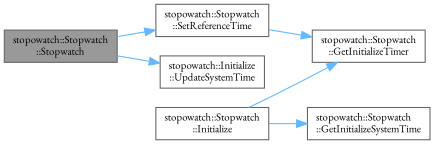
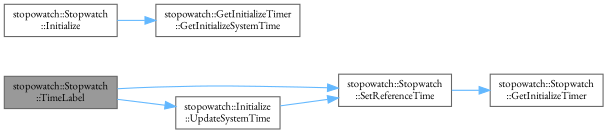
(61, 46) -> (61, 92)
(289, 88) -> none
none -> (304, 103)
(369, 124) -> (228, 20)
